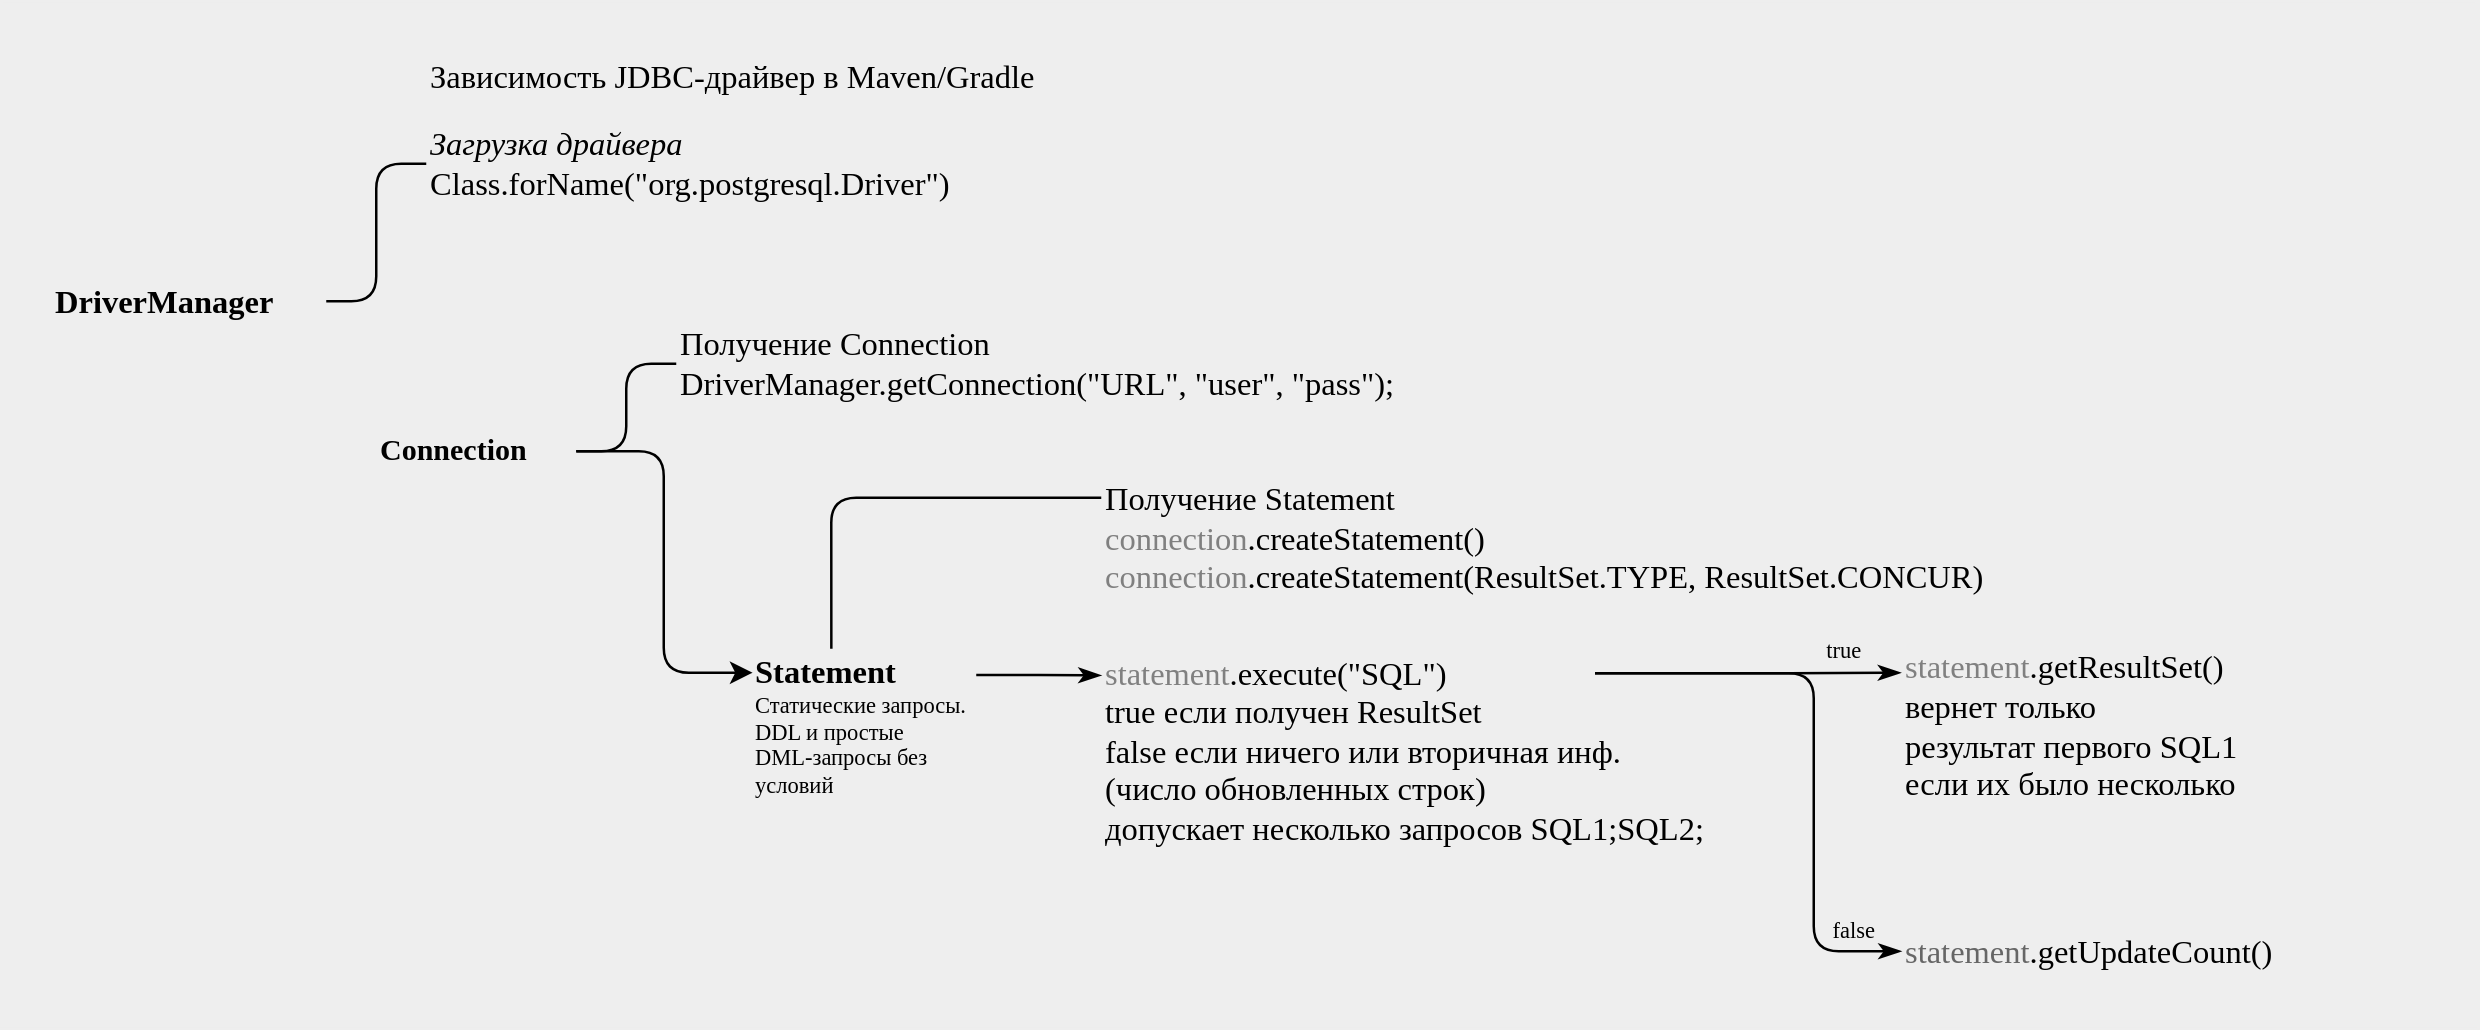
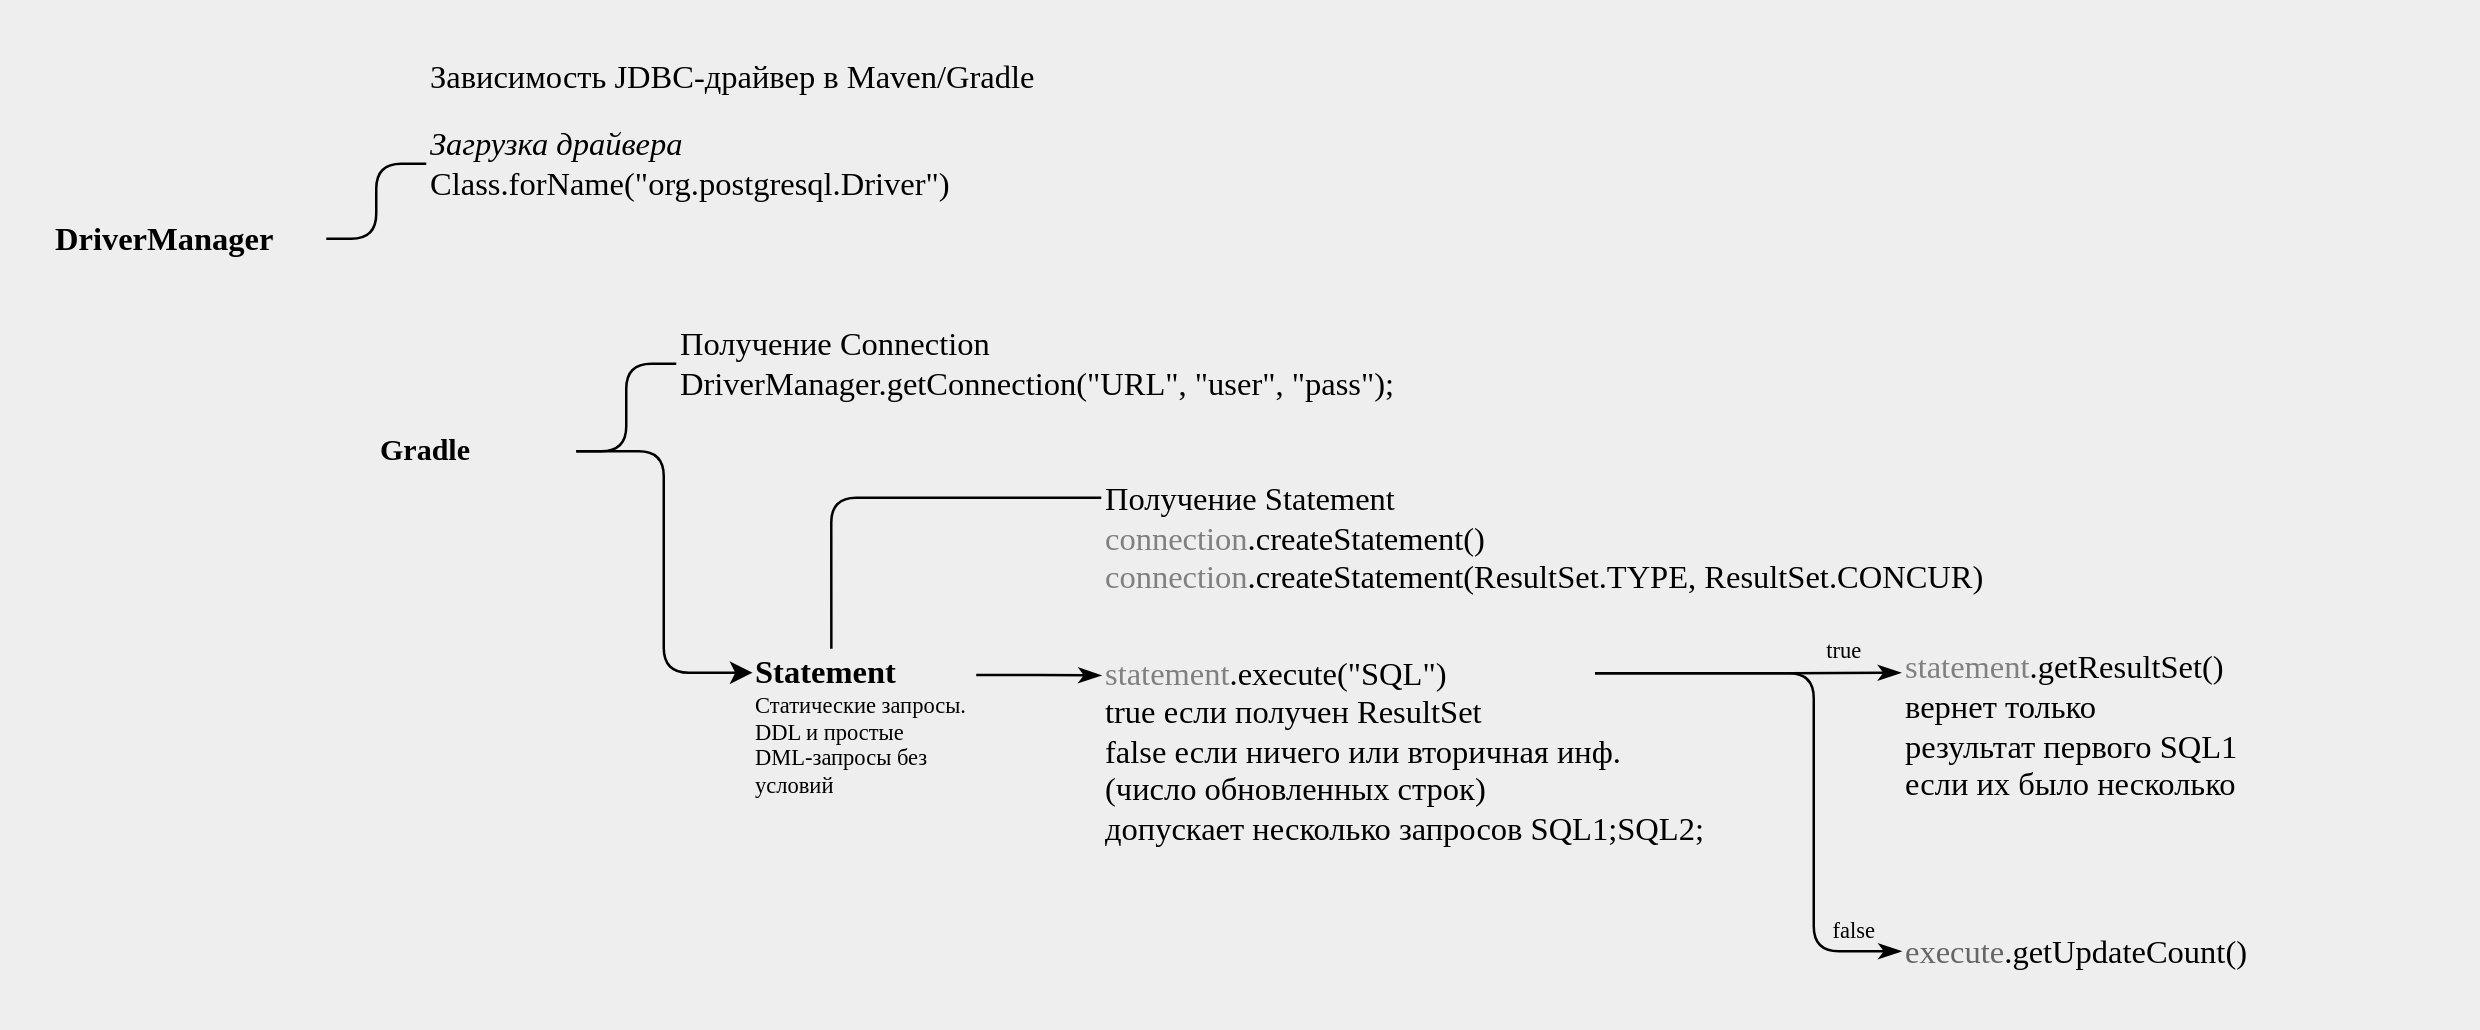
(189, 301) -> (189, 239)
(461, 451) -> (428, 451)
(2139, 951) -> (2120, 951)
